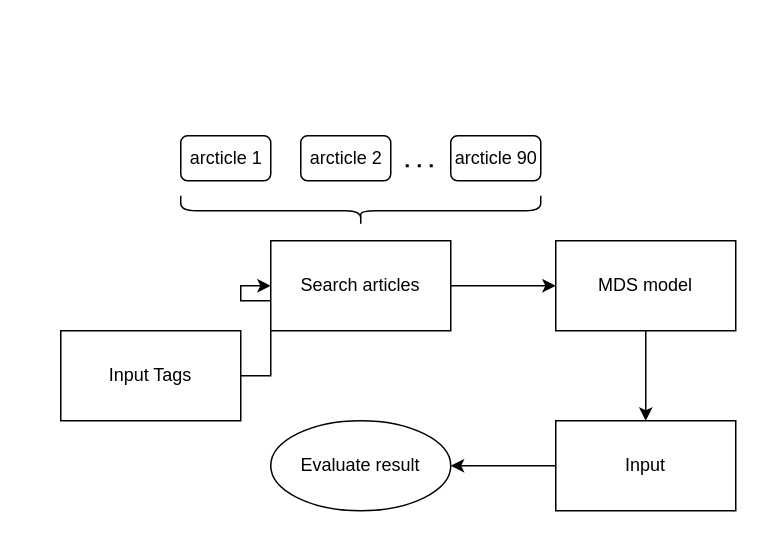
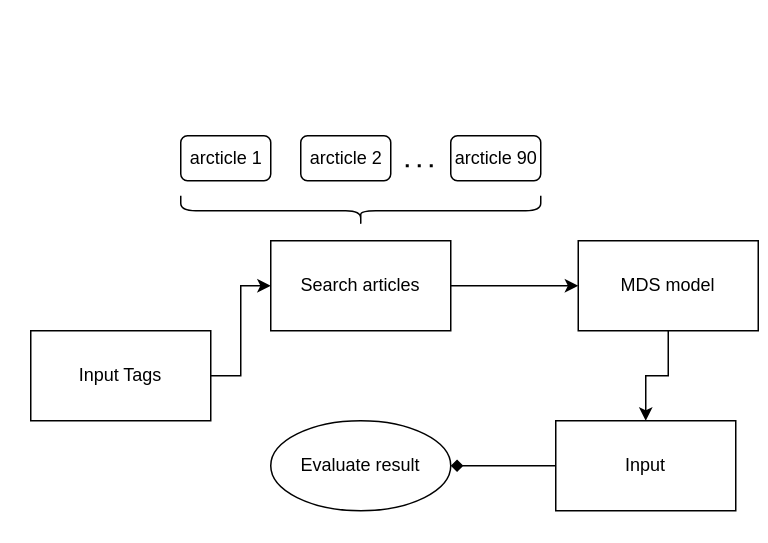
(646, 286) -> (668, 286)
(151, 376) -> (121, 376)
(462, 466) -> (463, 466)
